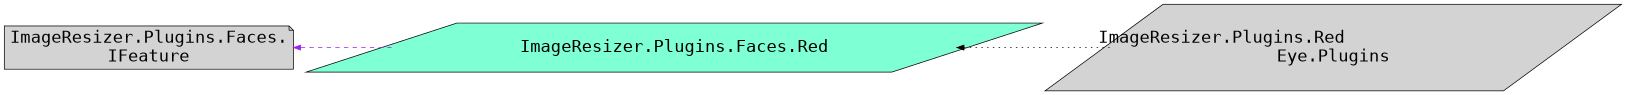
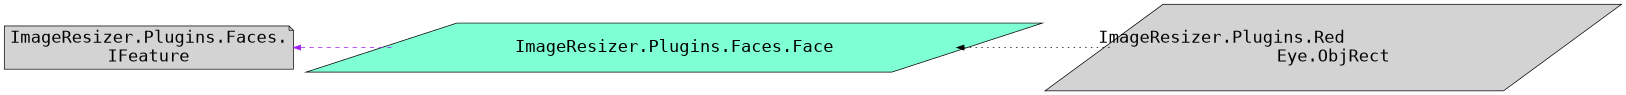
(674, 48) -> (674, 48)
(1333, 48) -> (1333, 48)
